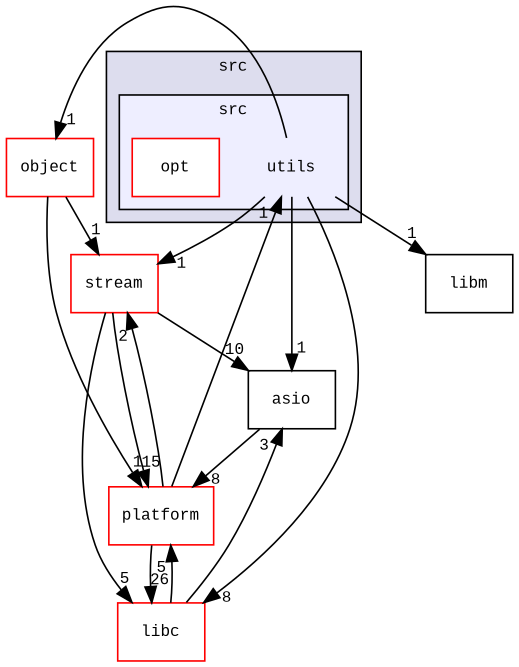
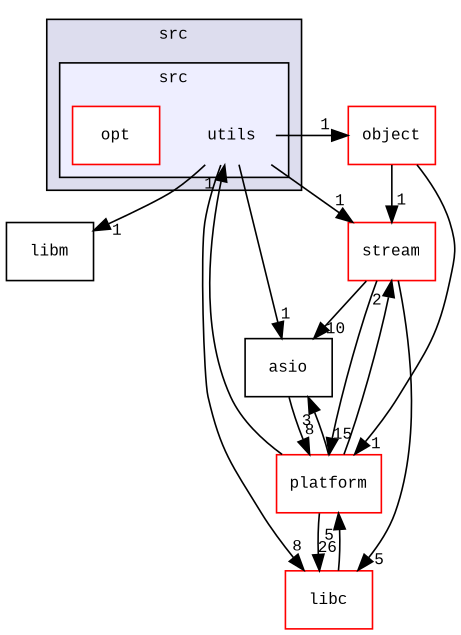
(239, 527) -> (322, 433)
